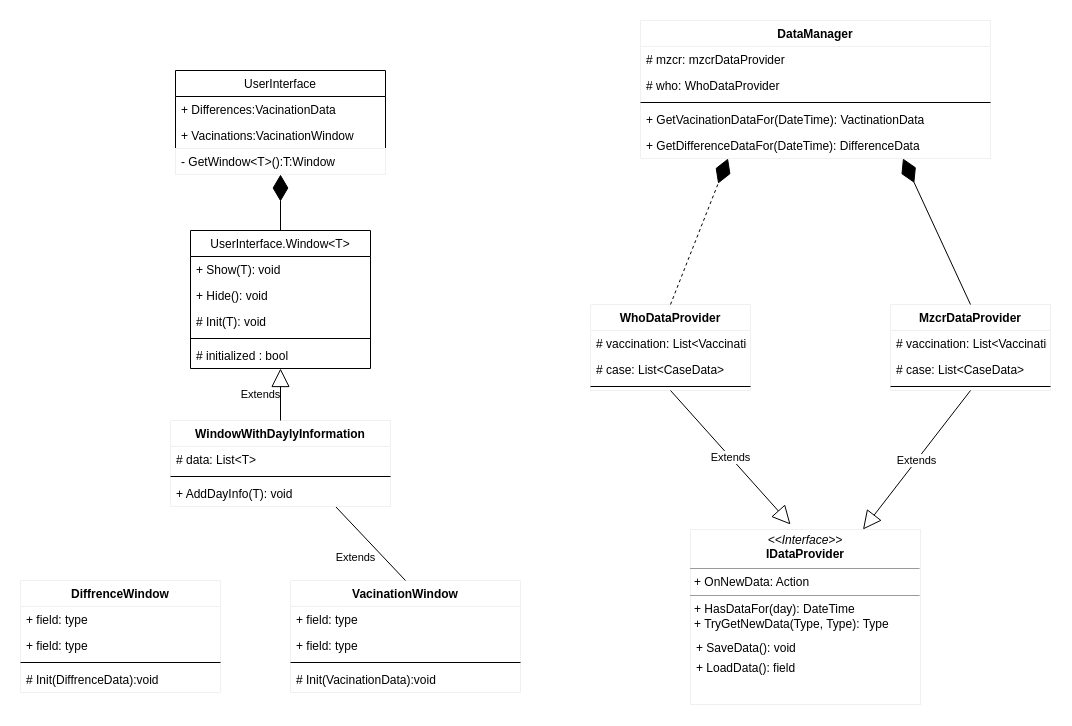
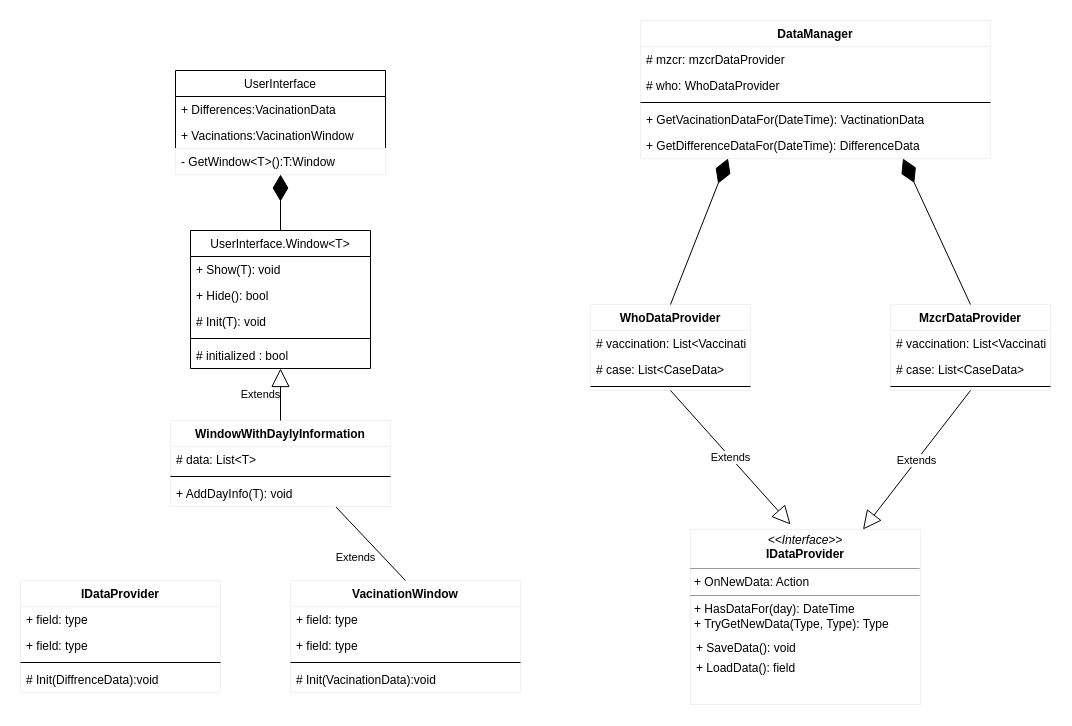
(695, 243) -> (695, 243)
(235, 296) -> (235, 296)
(120, 594) -> (120, 594)
